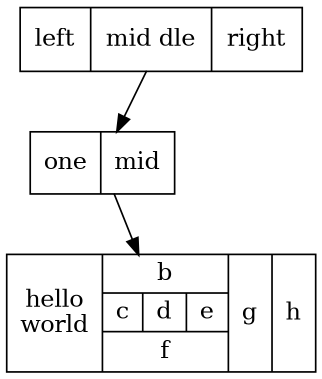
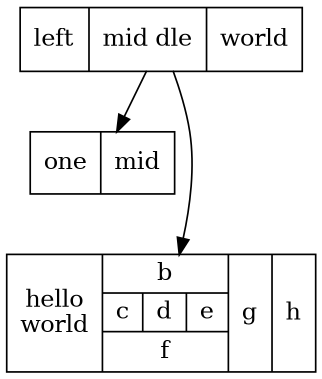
(257, 39) -> (254, 39)
(123, 216) -> (192, 154)
